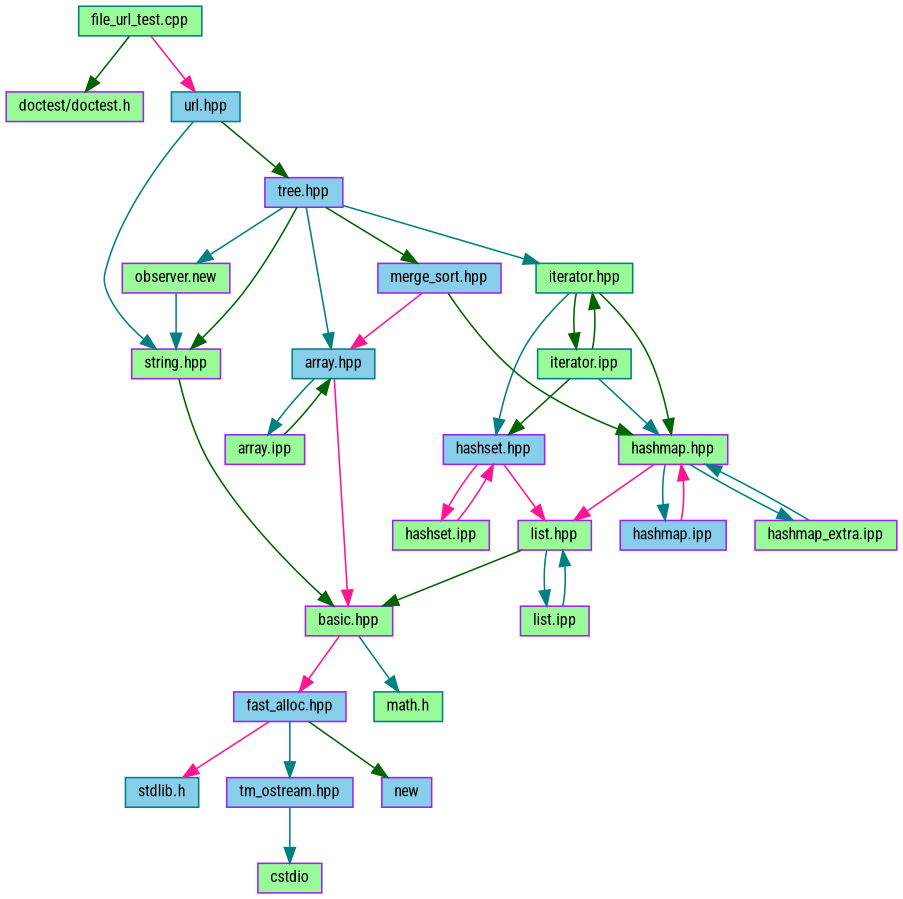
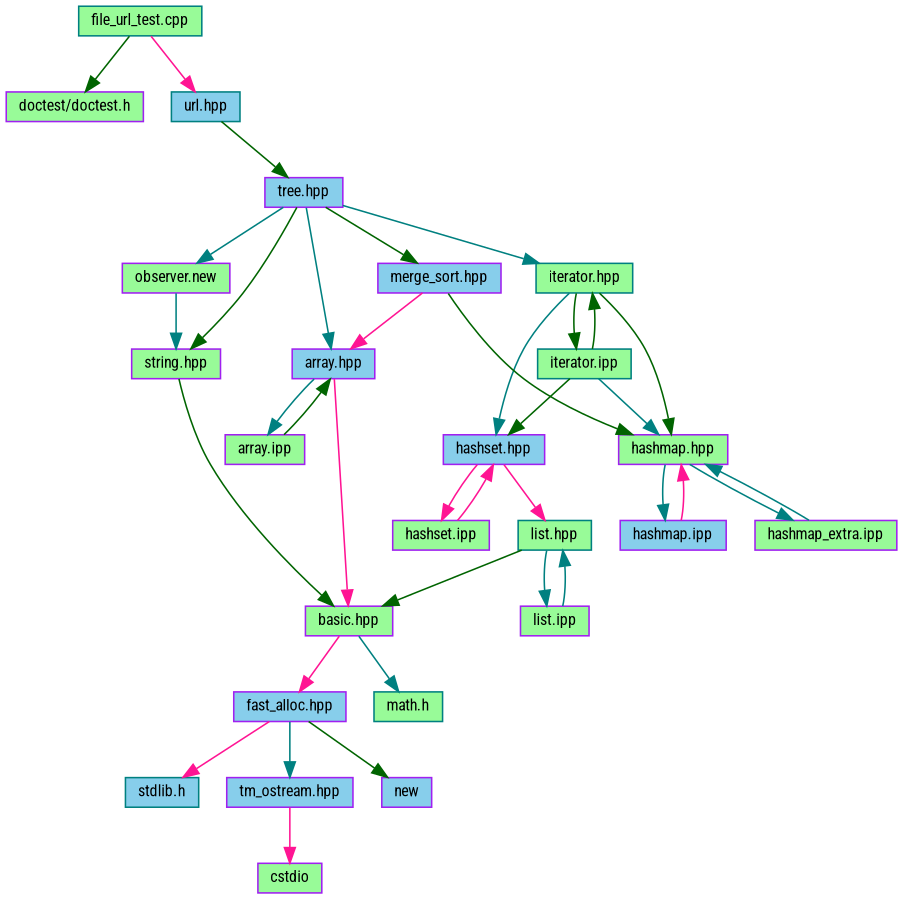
(122, 228) -> none
(333, 364) -> (333, 364)
(621, 488) -> none
(555, 535) -> (555, 535)
(290, 828) -> (290, 828)
